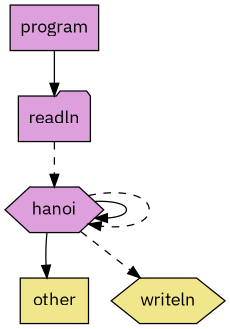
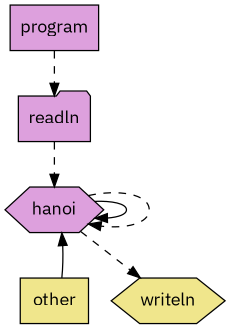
(54, 67) -> (54, 67)
(46, 249) -> (63, 262)
